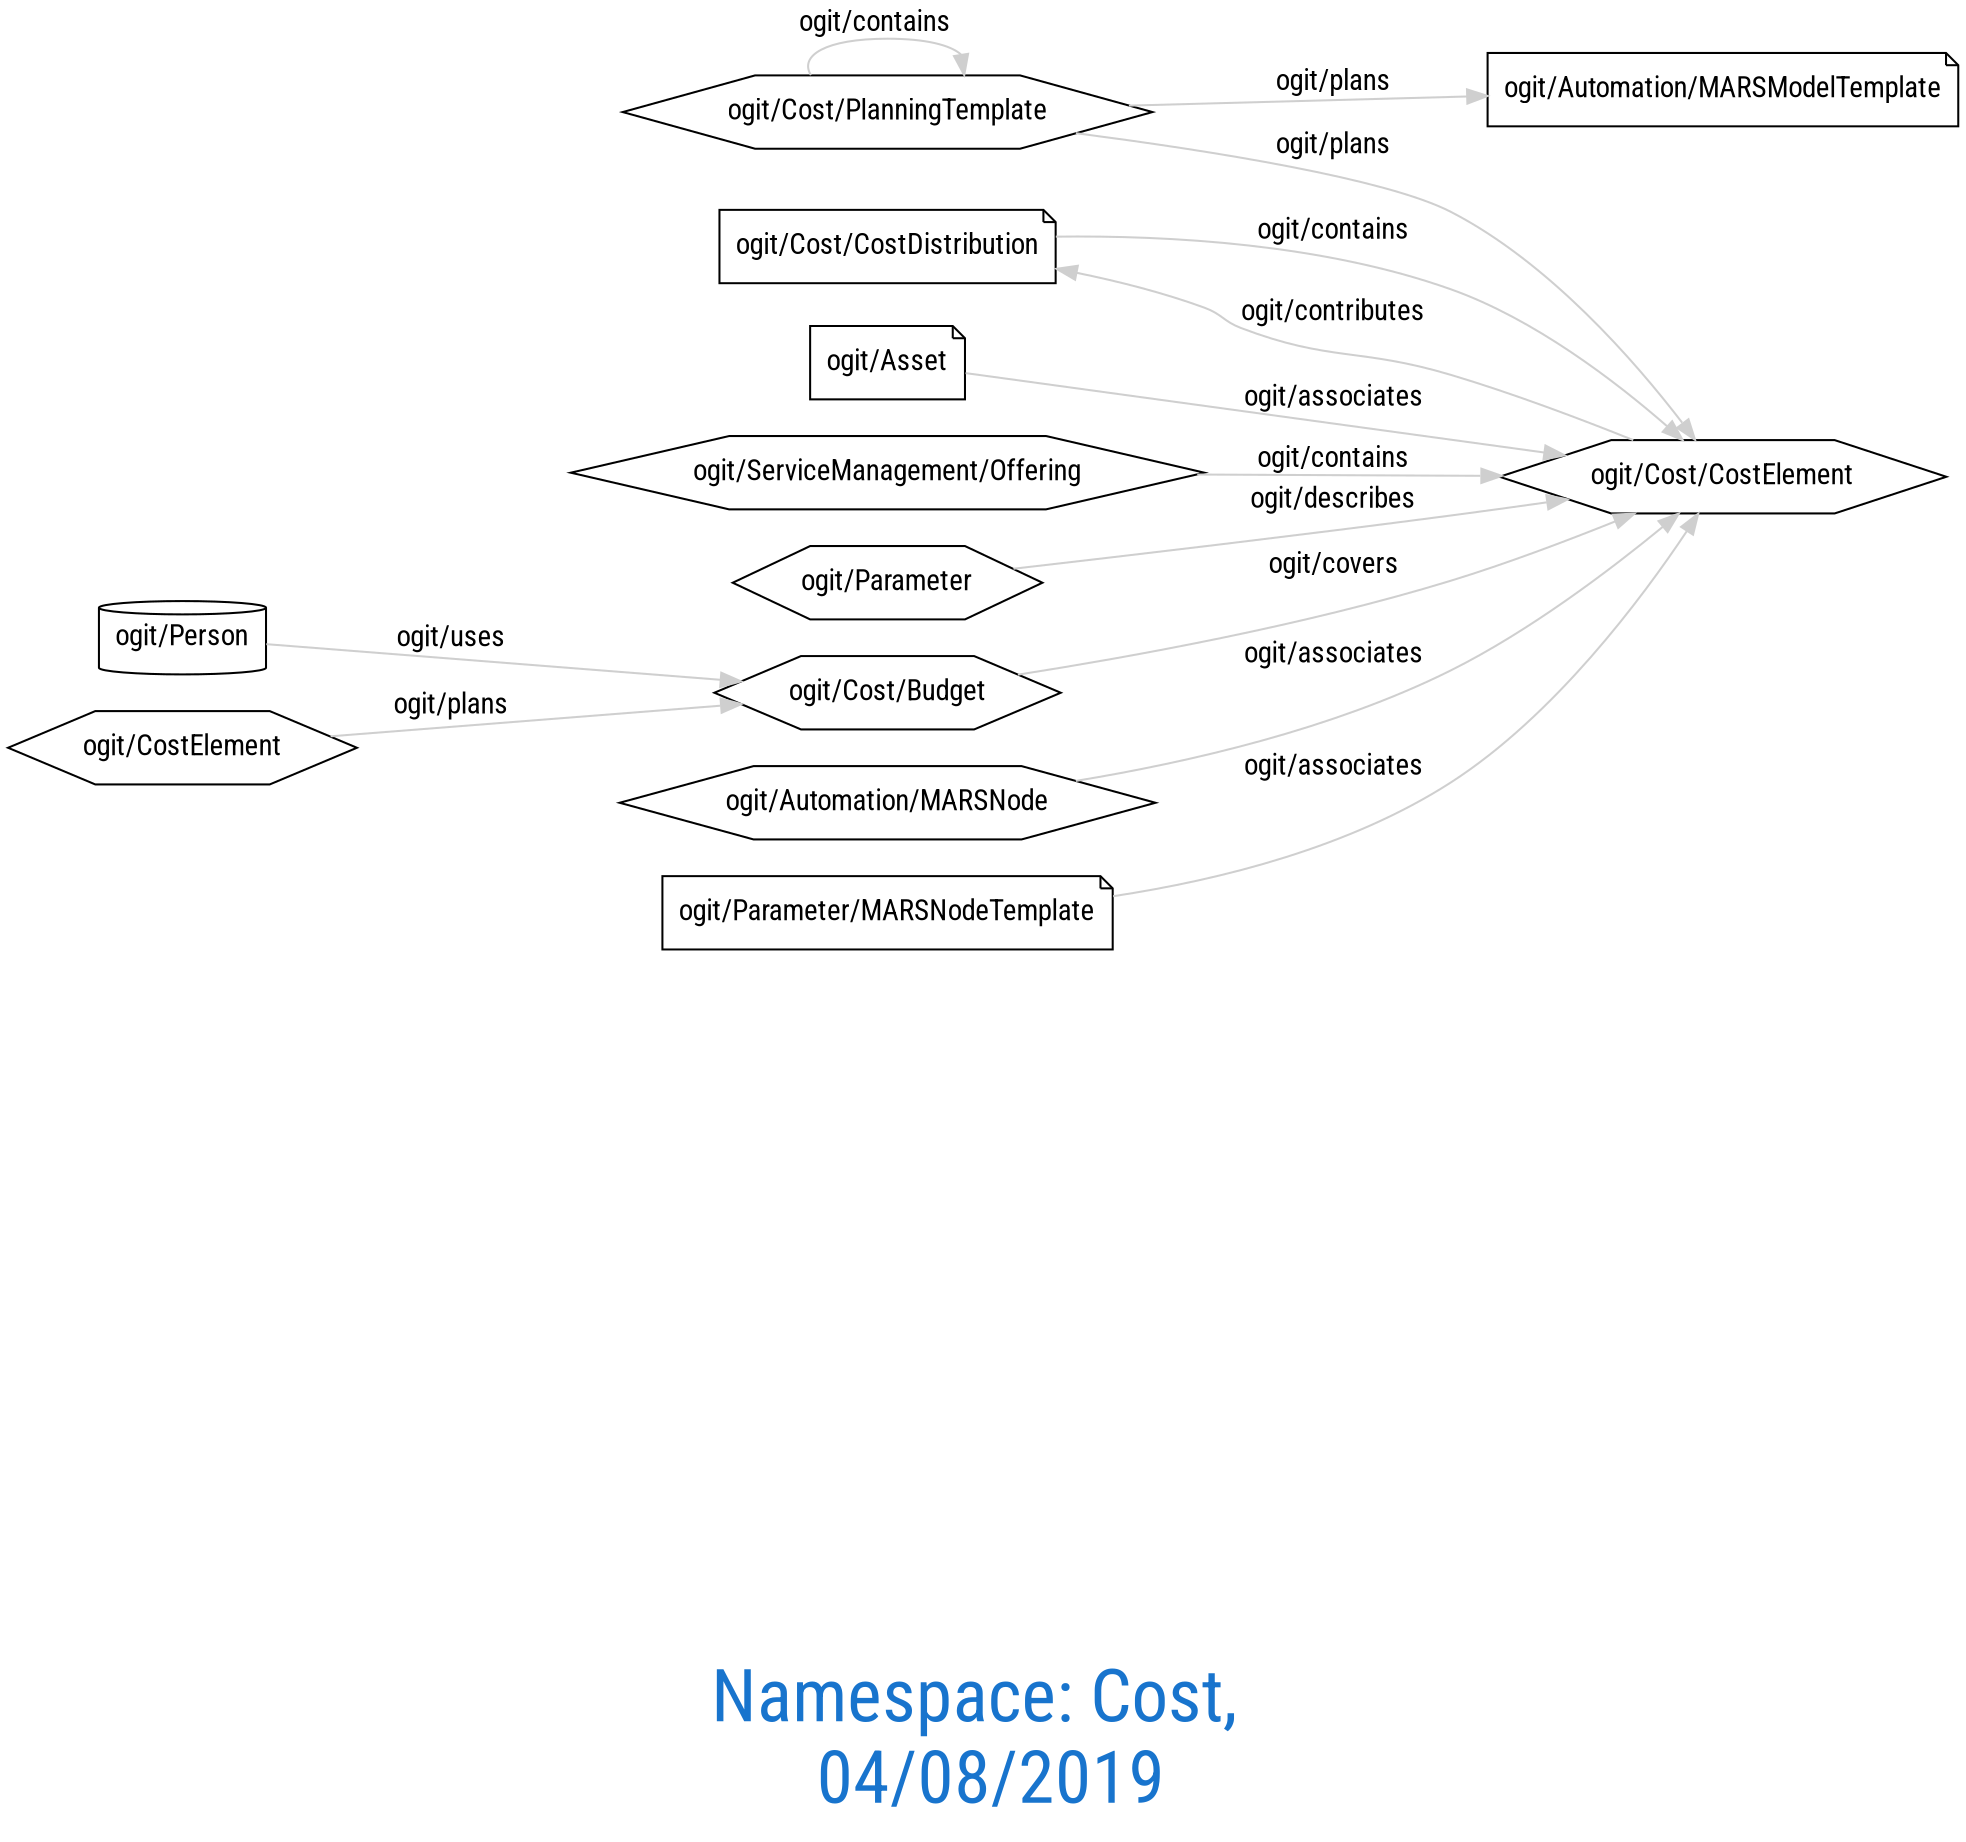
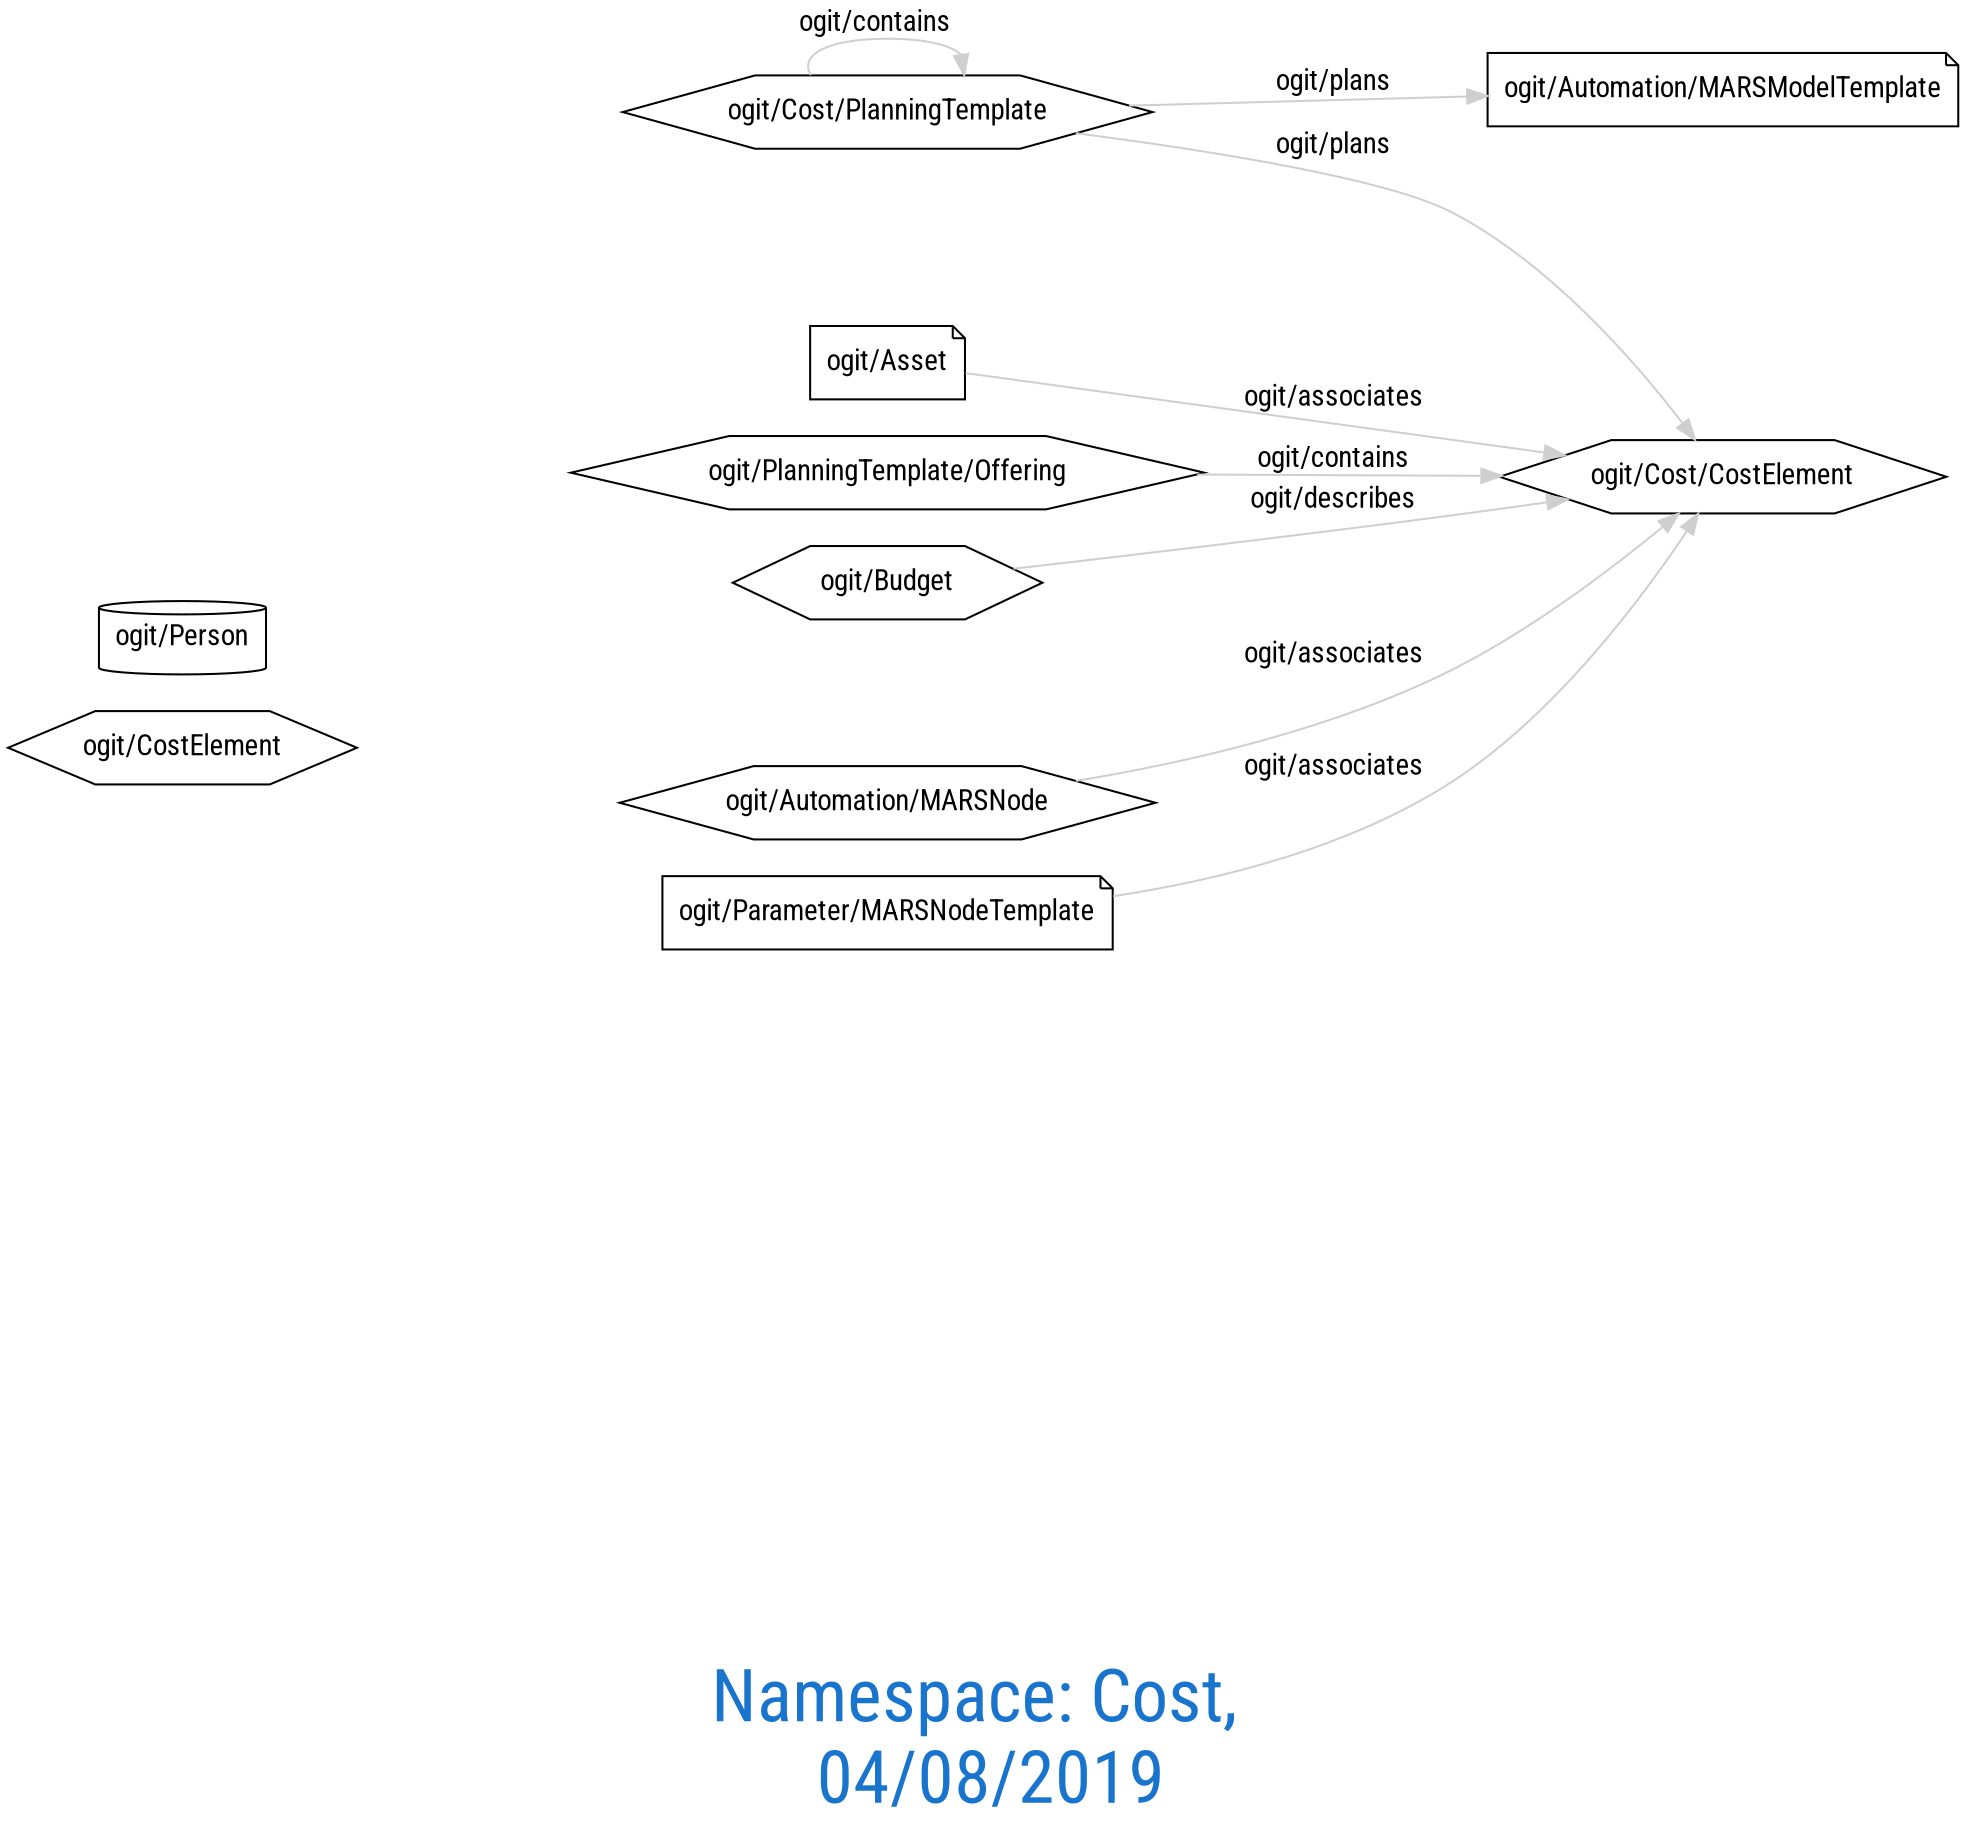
(888, 247) -> none
(888, 473) -> (888, 473)
(888, 583) -> (888, 583)
(888, 693) -> none
